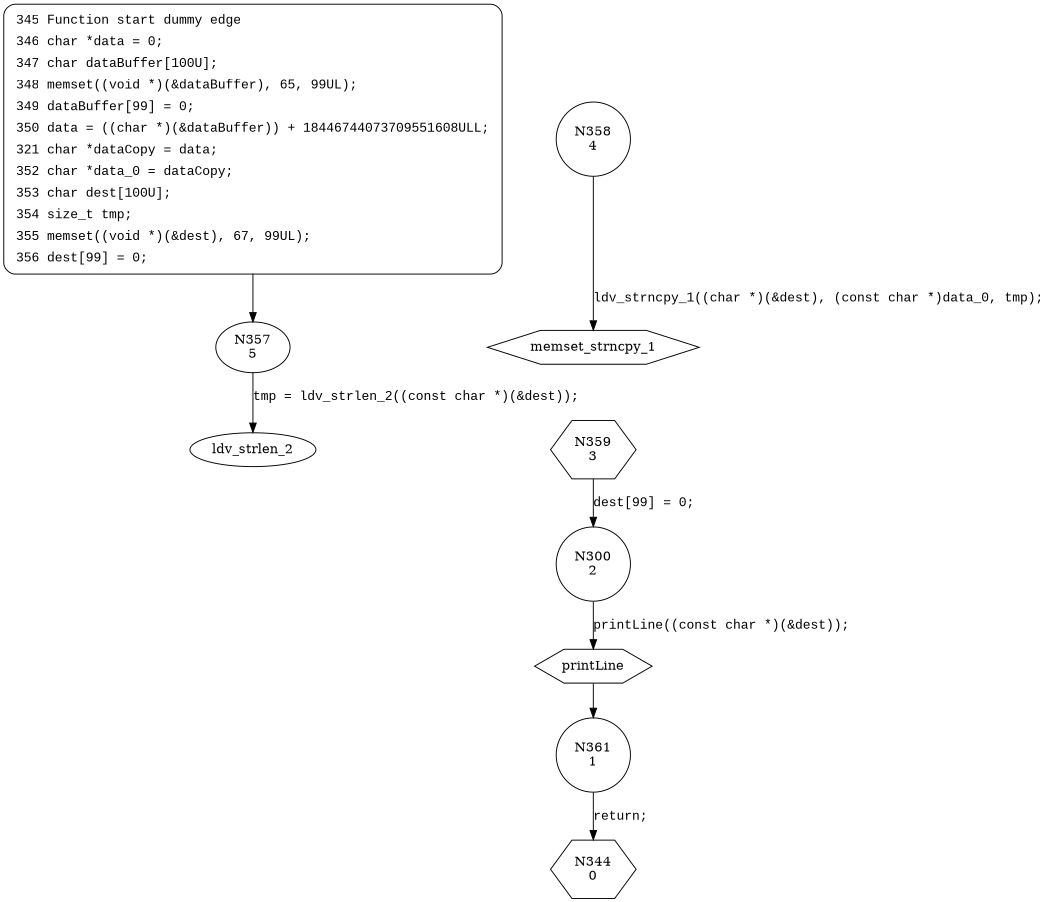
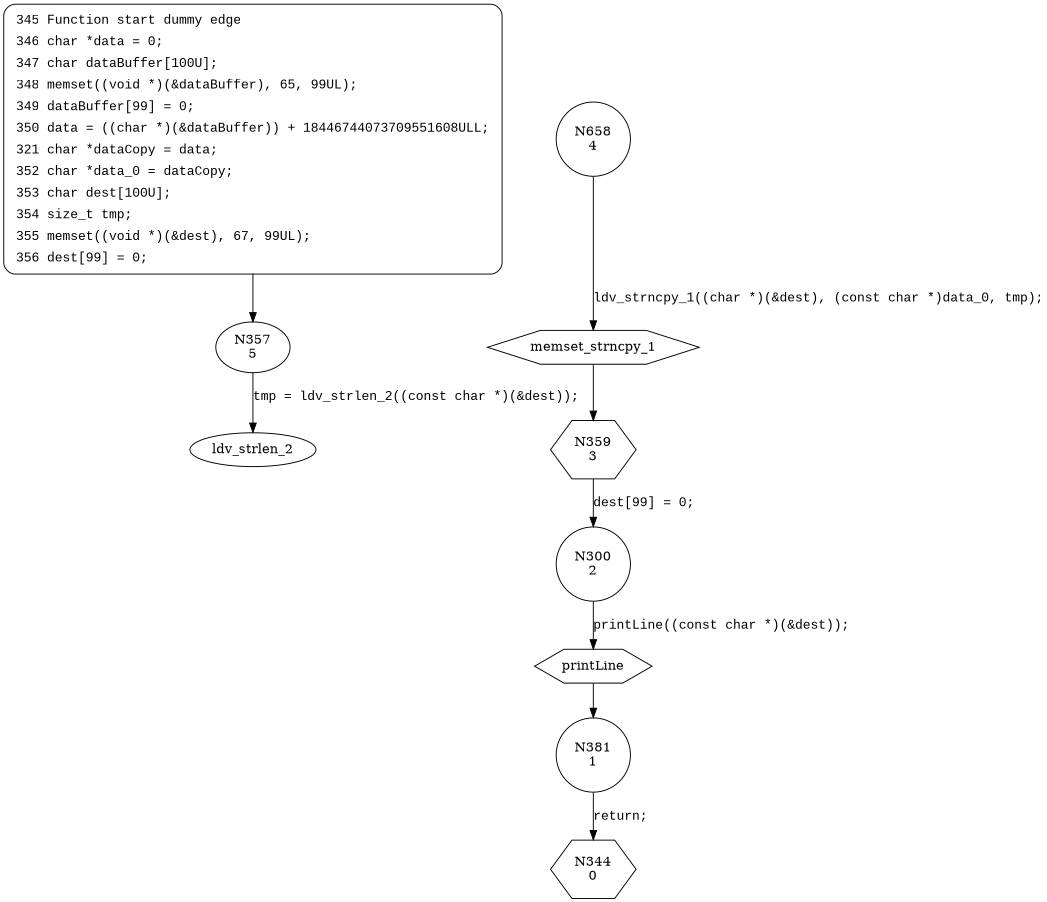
(593, 139) -> (593, 139)
none -> (593, 388)
(593, 755) -> (593, 755)
